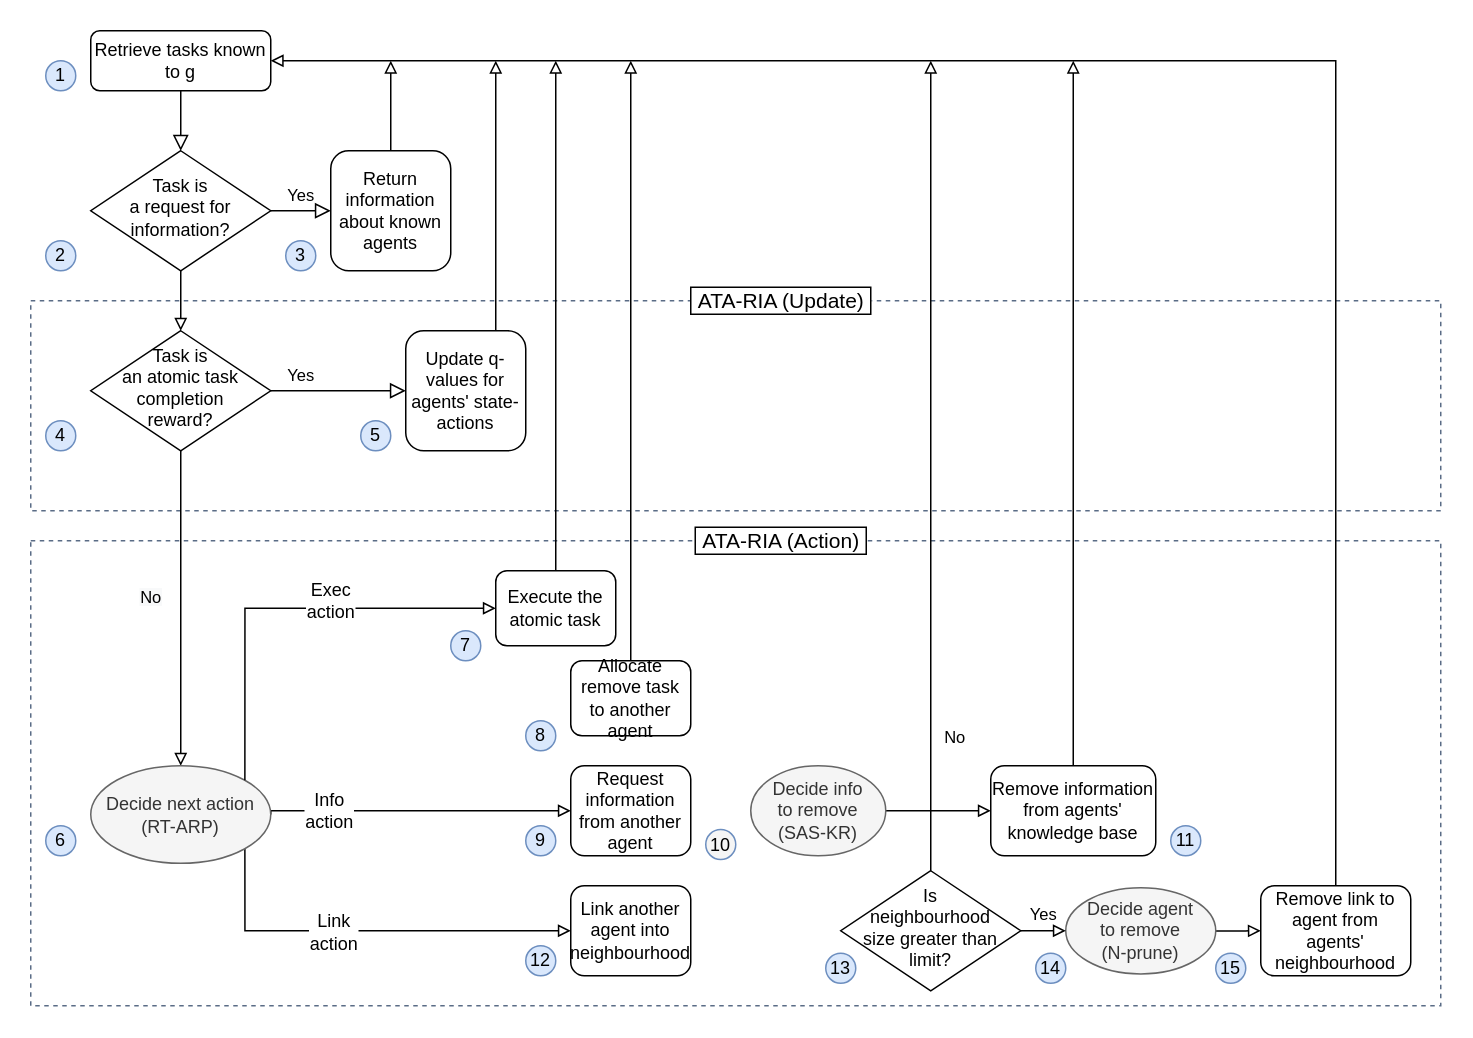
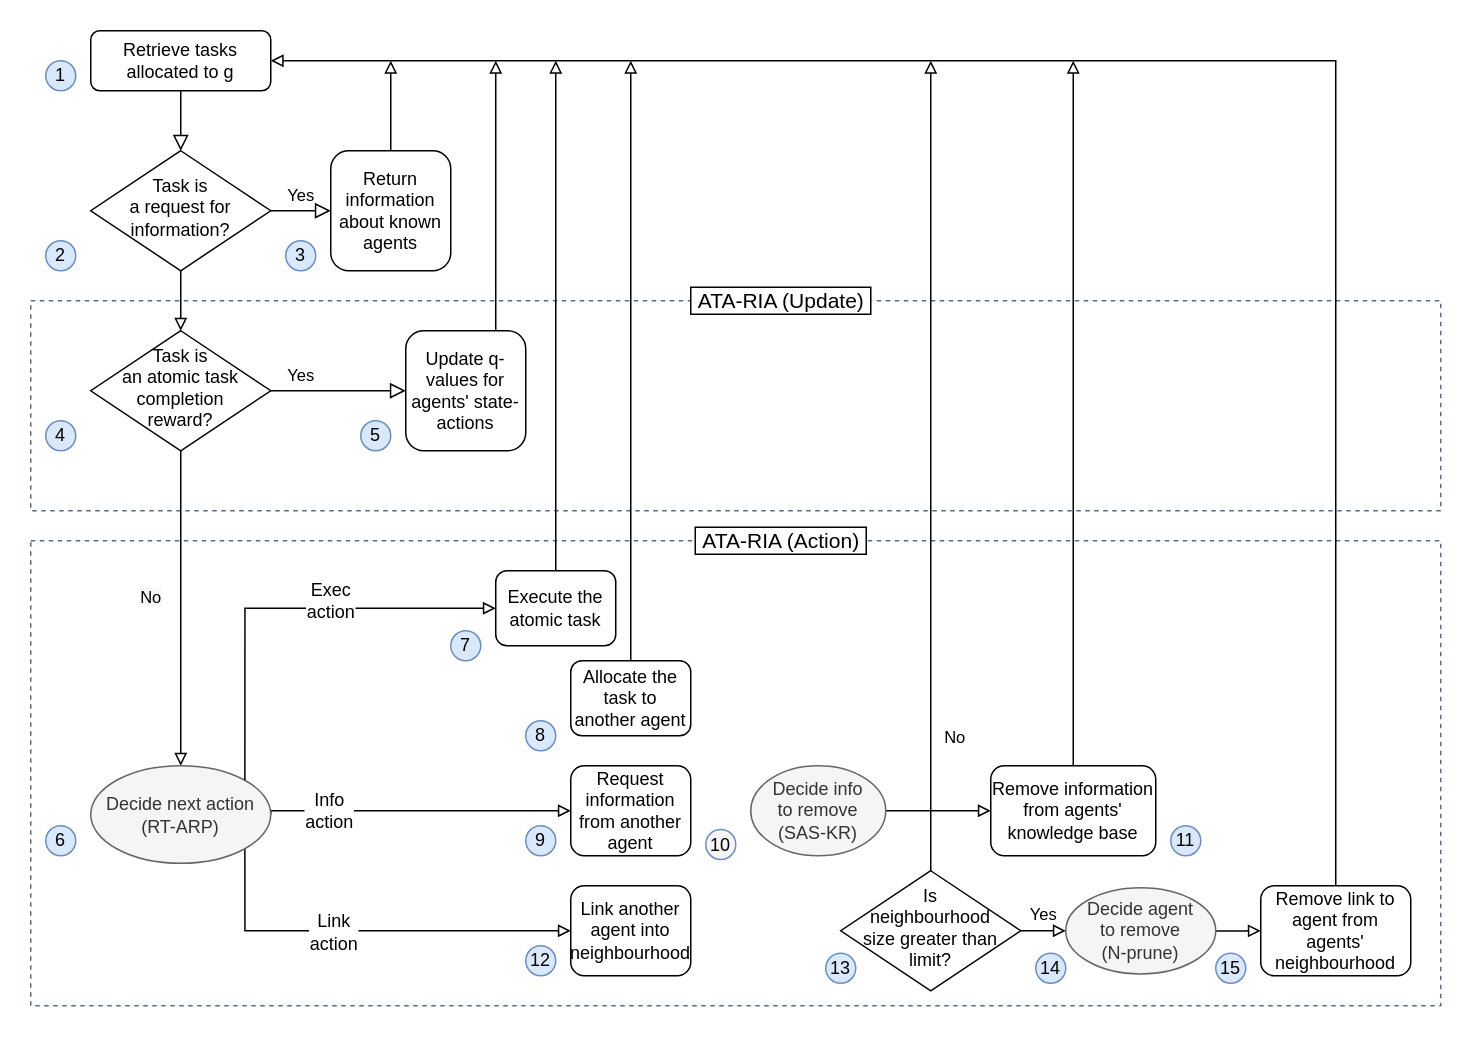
(181, 61) -> (181, 61)
(631, 698) -> (631, 698)
